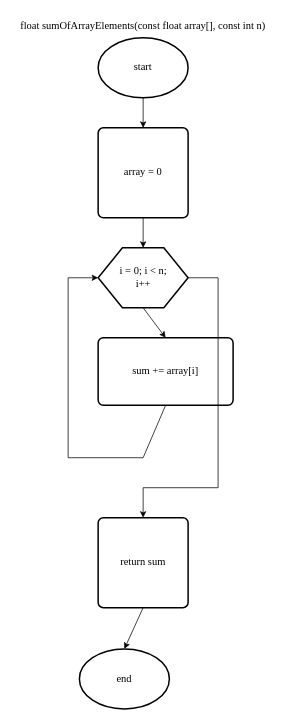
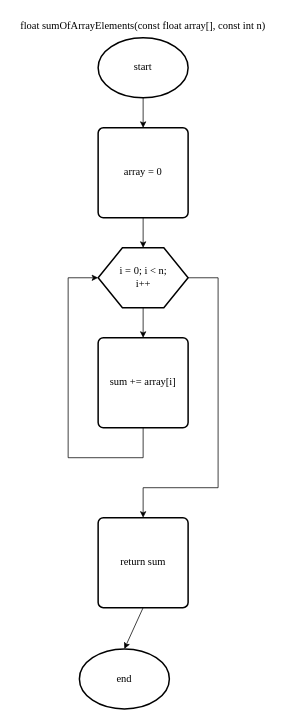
(165, 372) -> (143, 383)
